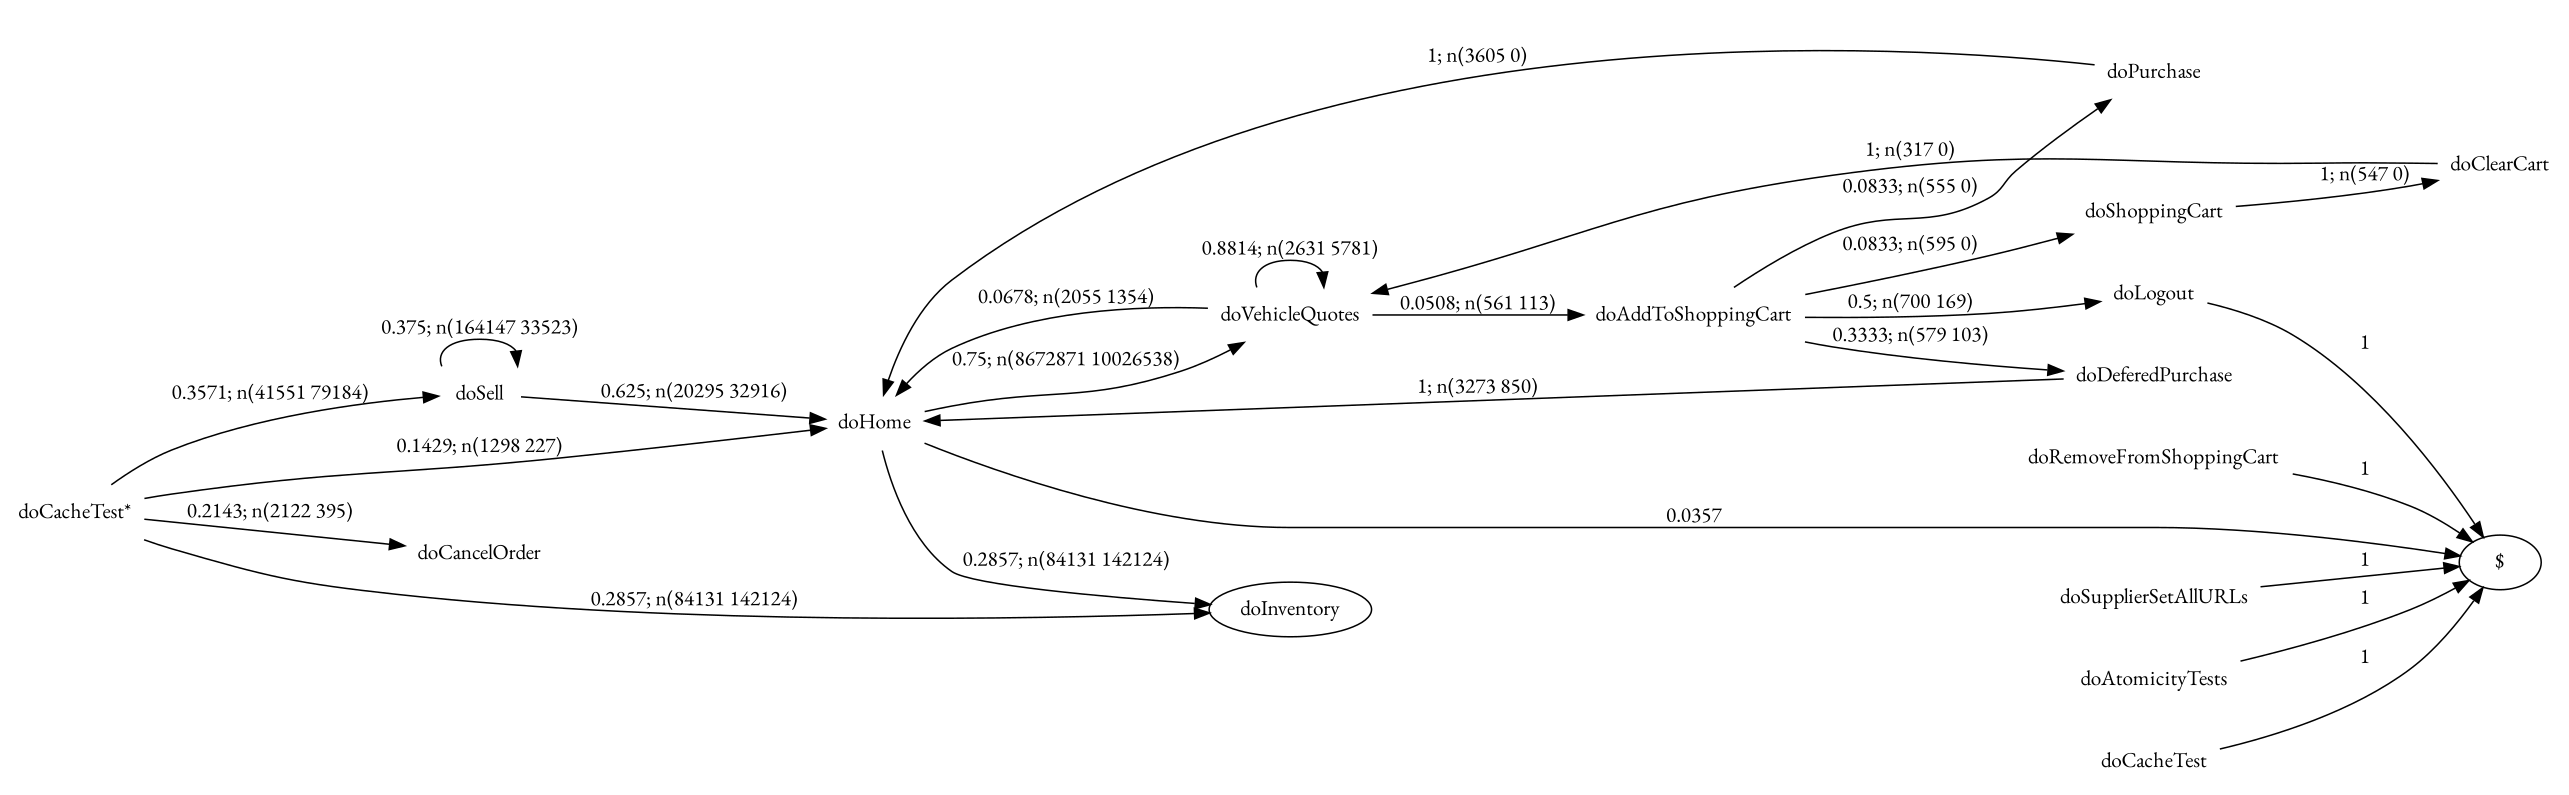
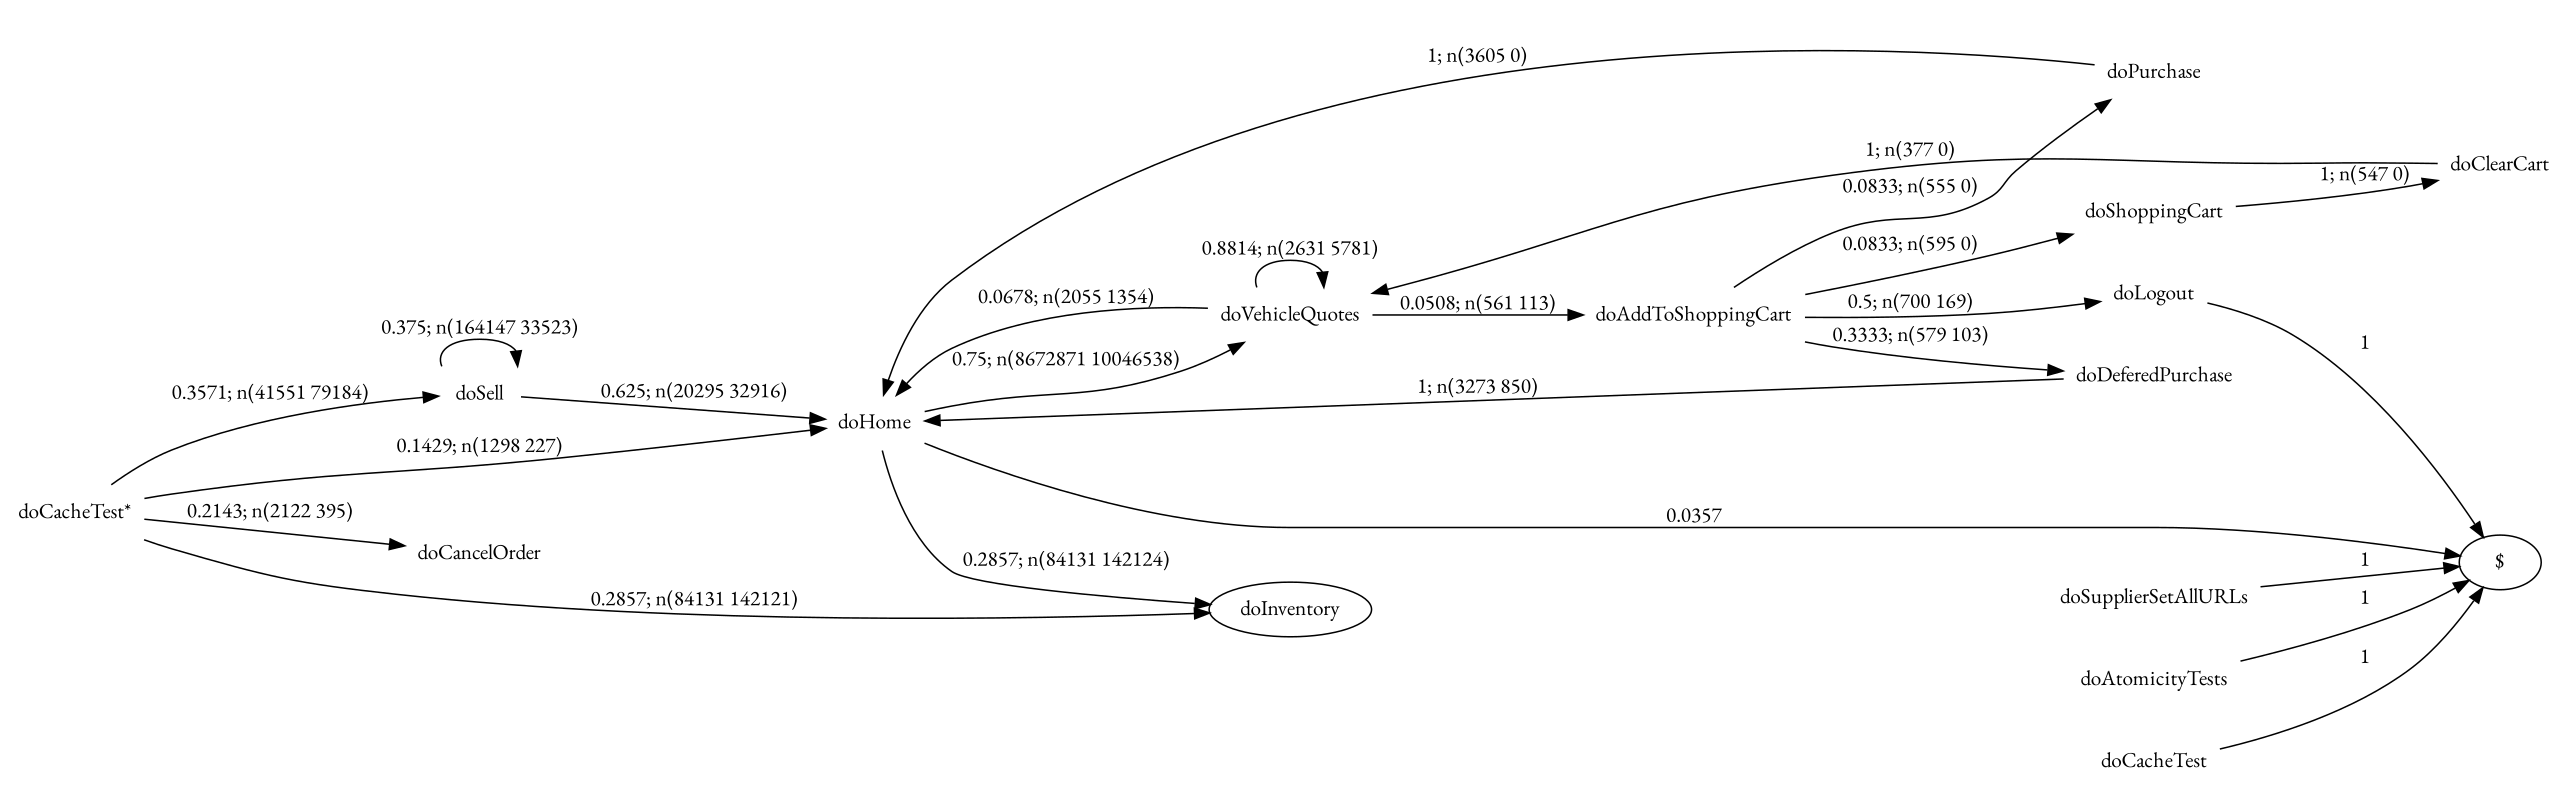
(1910, 150) -> (1910, 150)
(1066, 360) -> (1066, 360)
(2154, 458) -> none
(695, 600) -> (695, 600)
